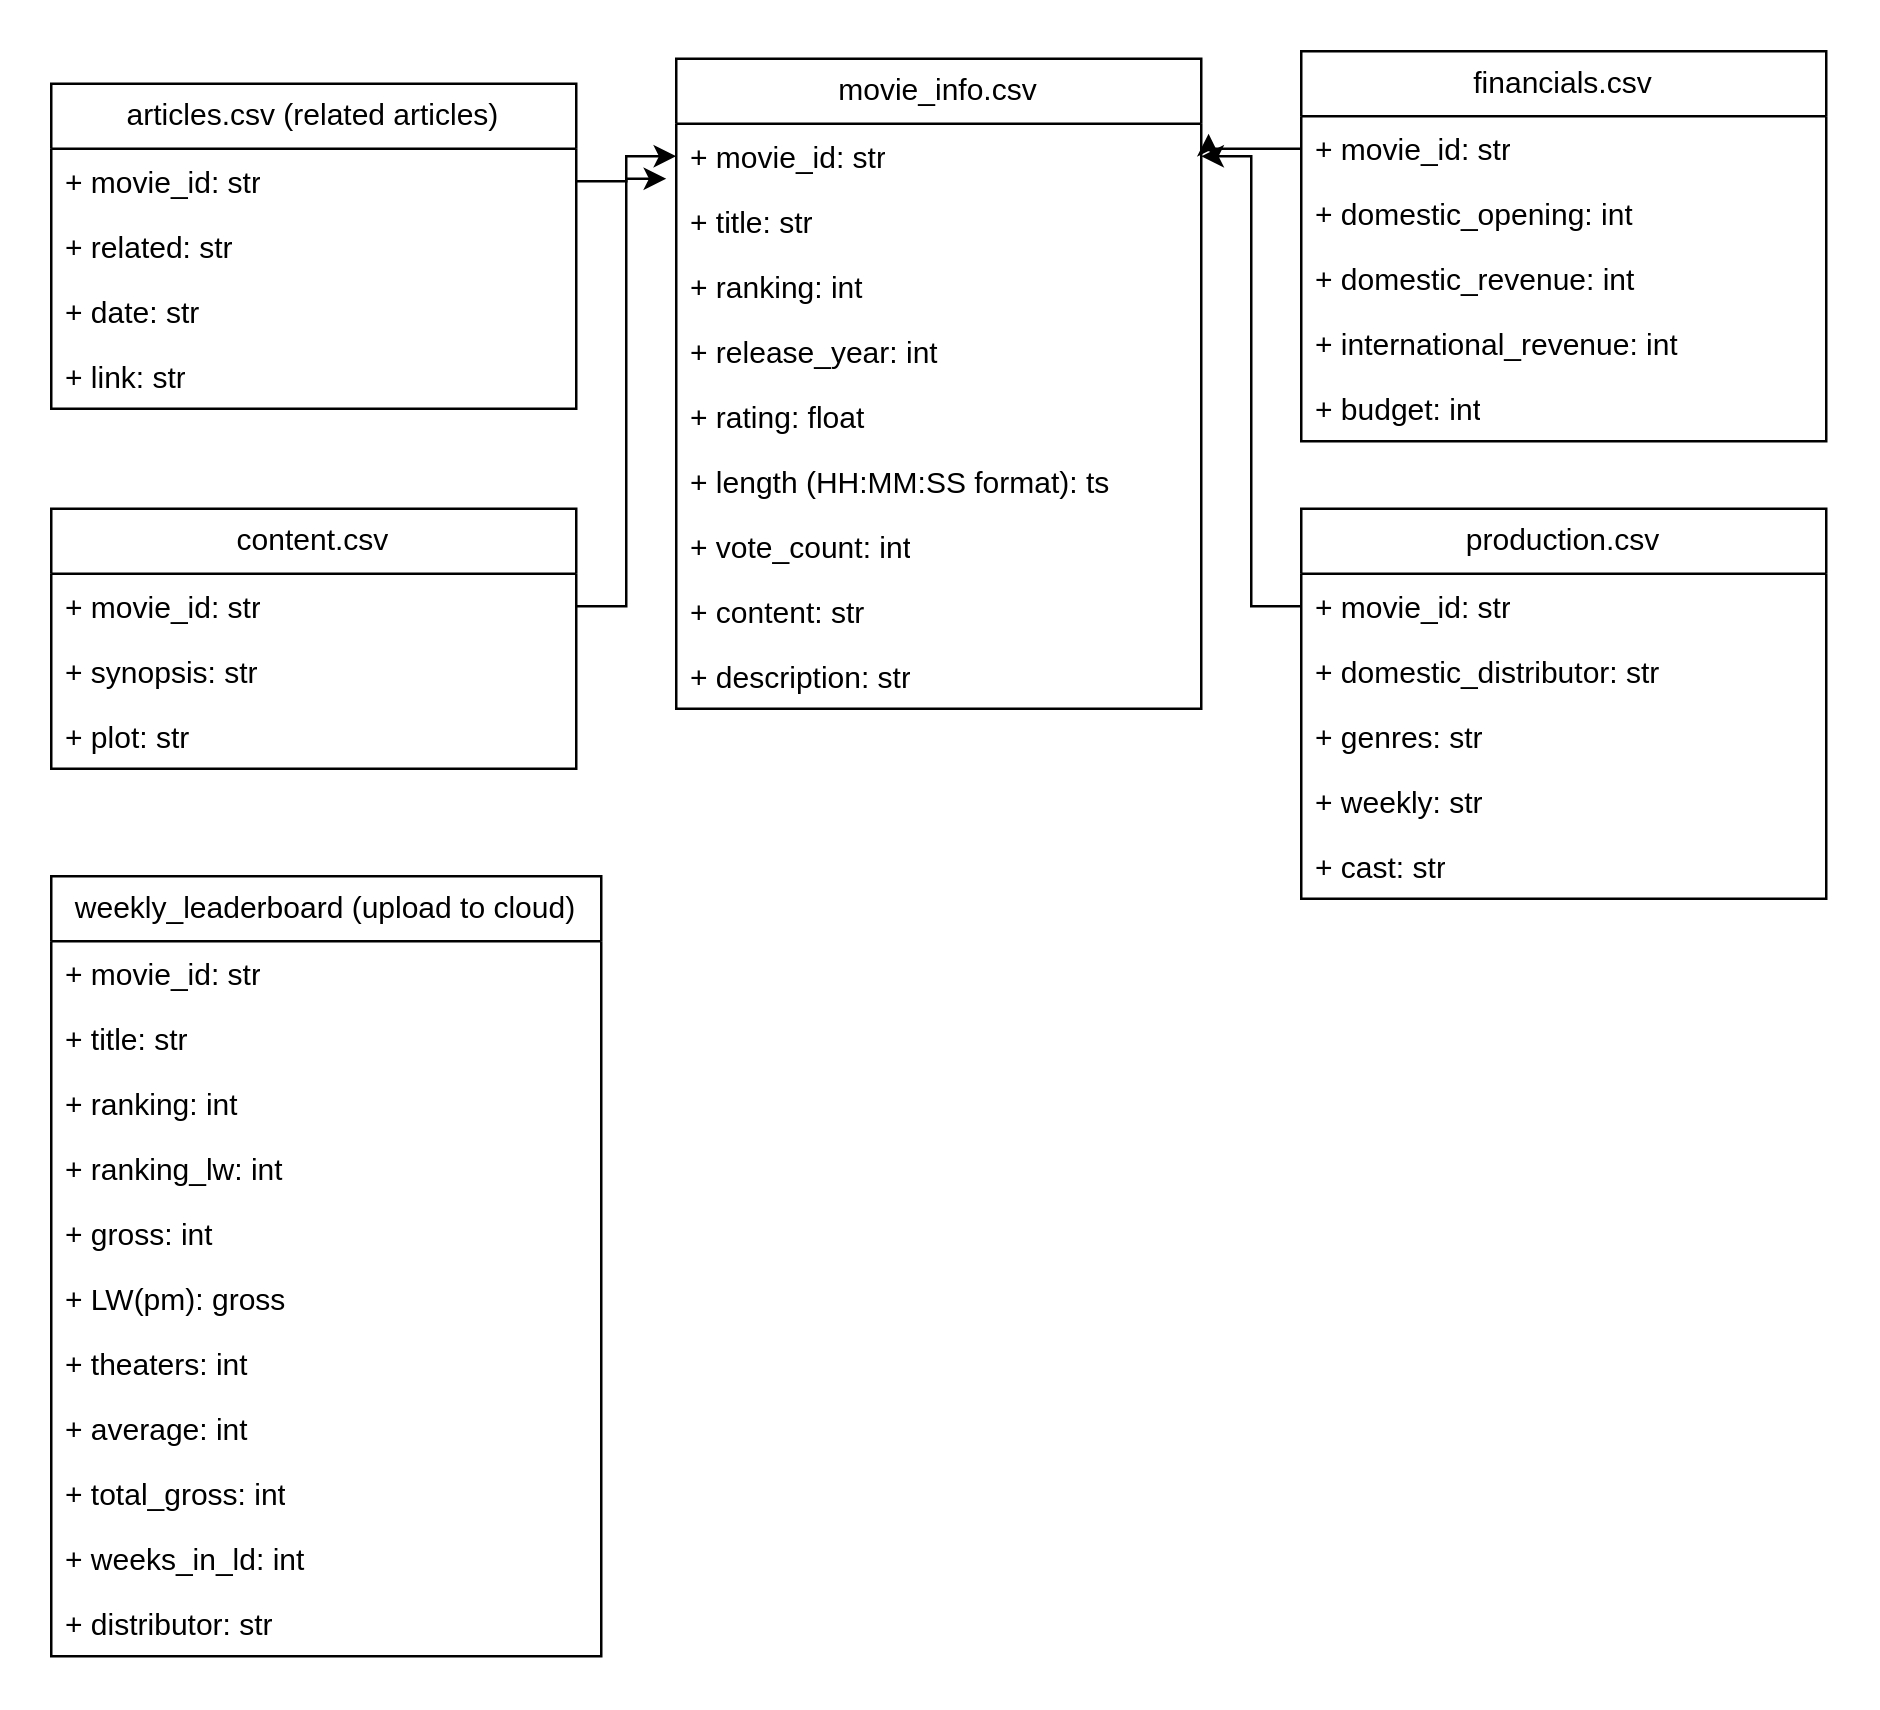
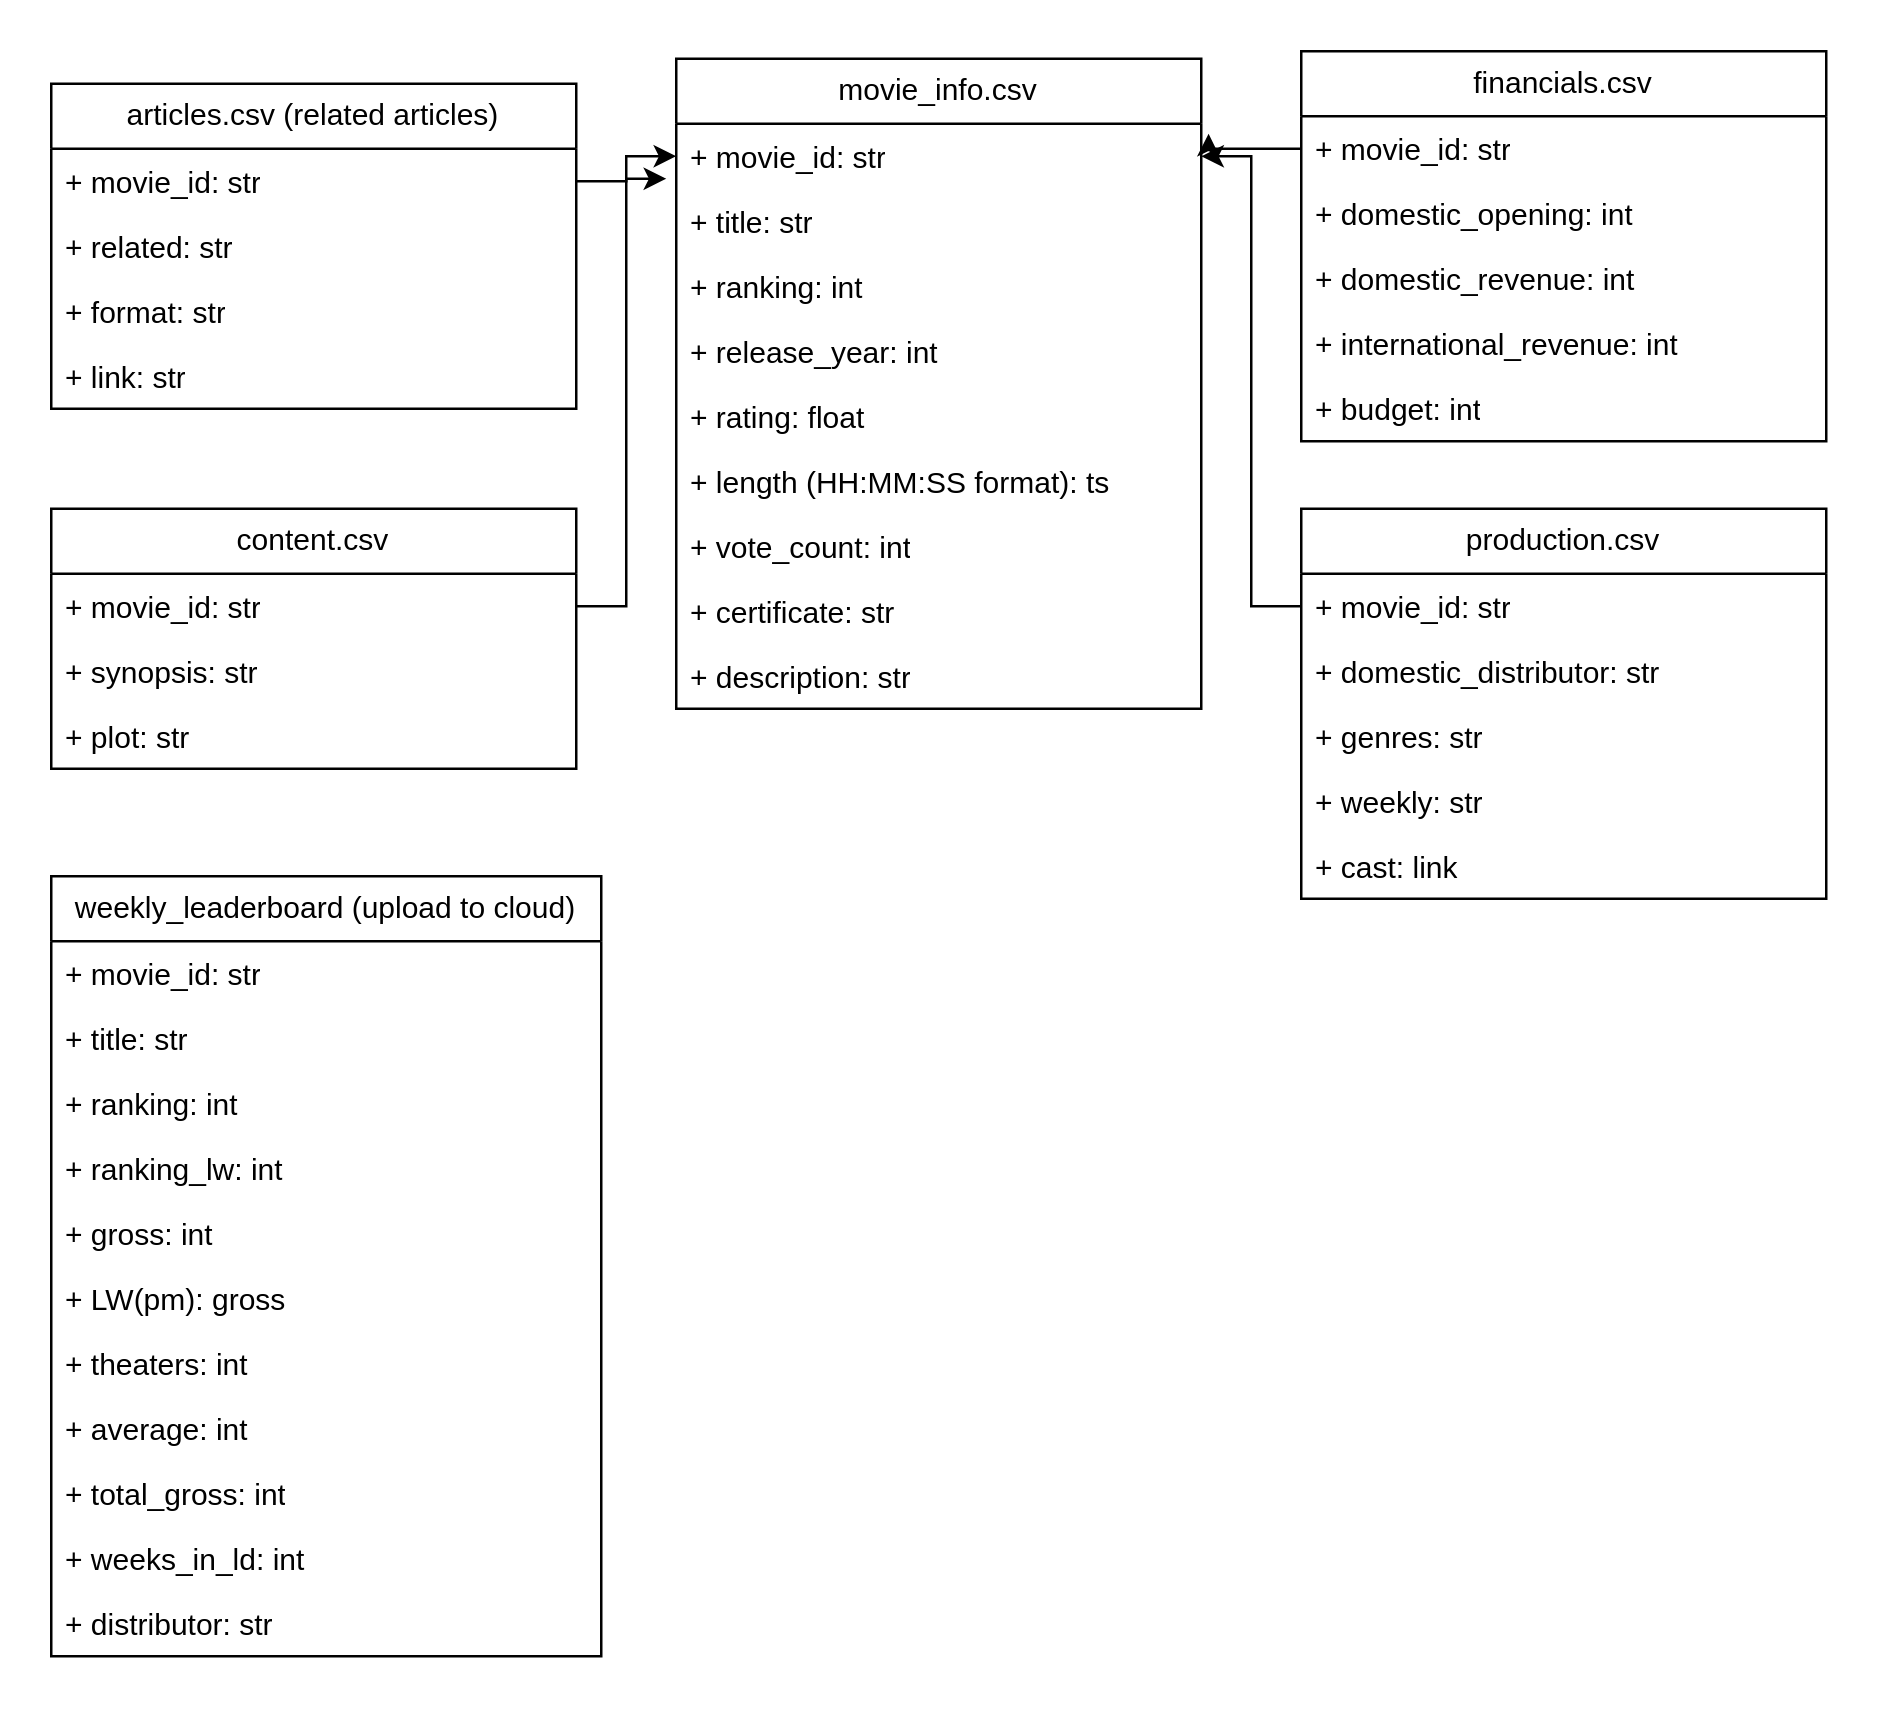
(147, 314) -> (164, 314)
(797, 614) -> (823, 614)
(1397, 869) -> (1398, 869)
